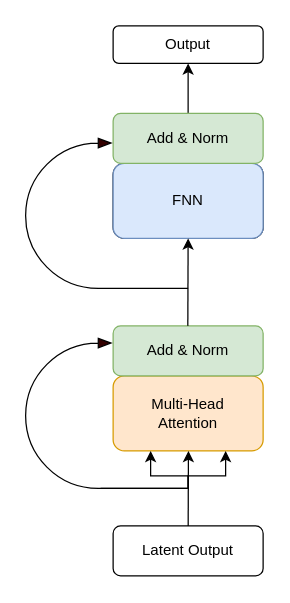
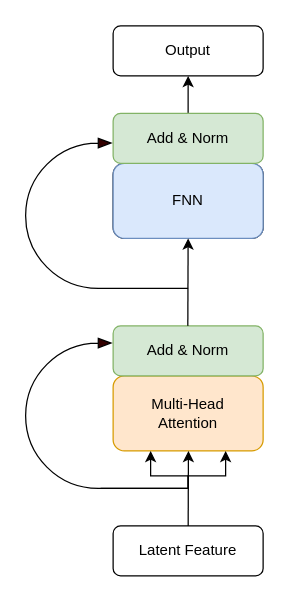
(188, 44) -> (188, 51)
(188, 551) -> (188, 551)
